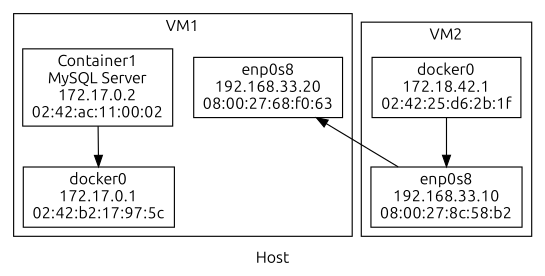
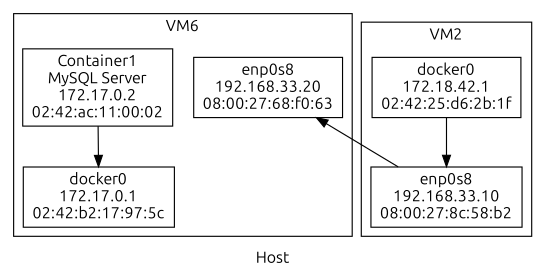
(183, 27) -> (183, 27)
